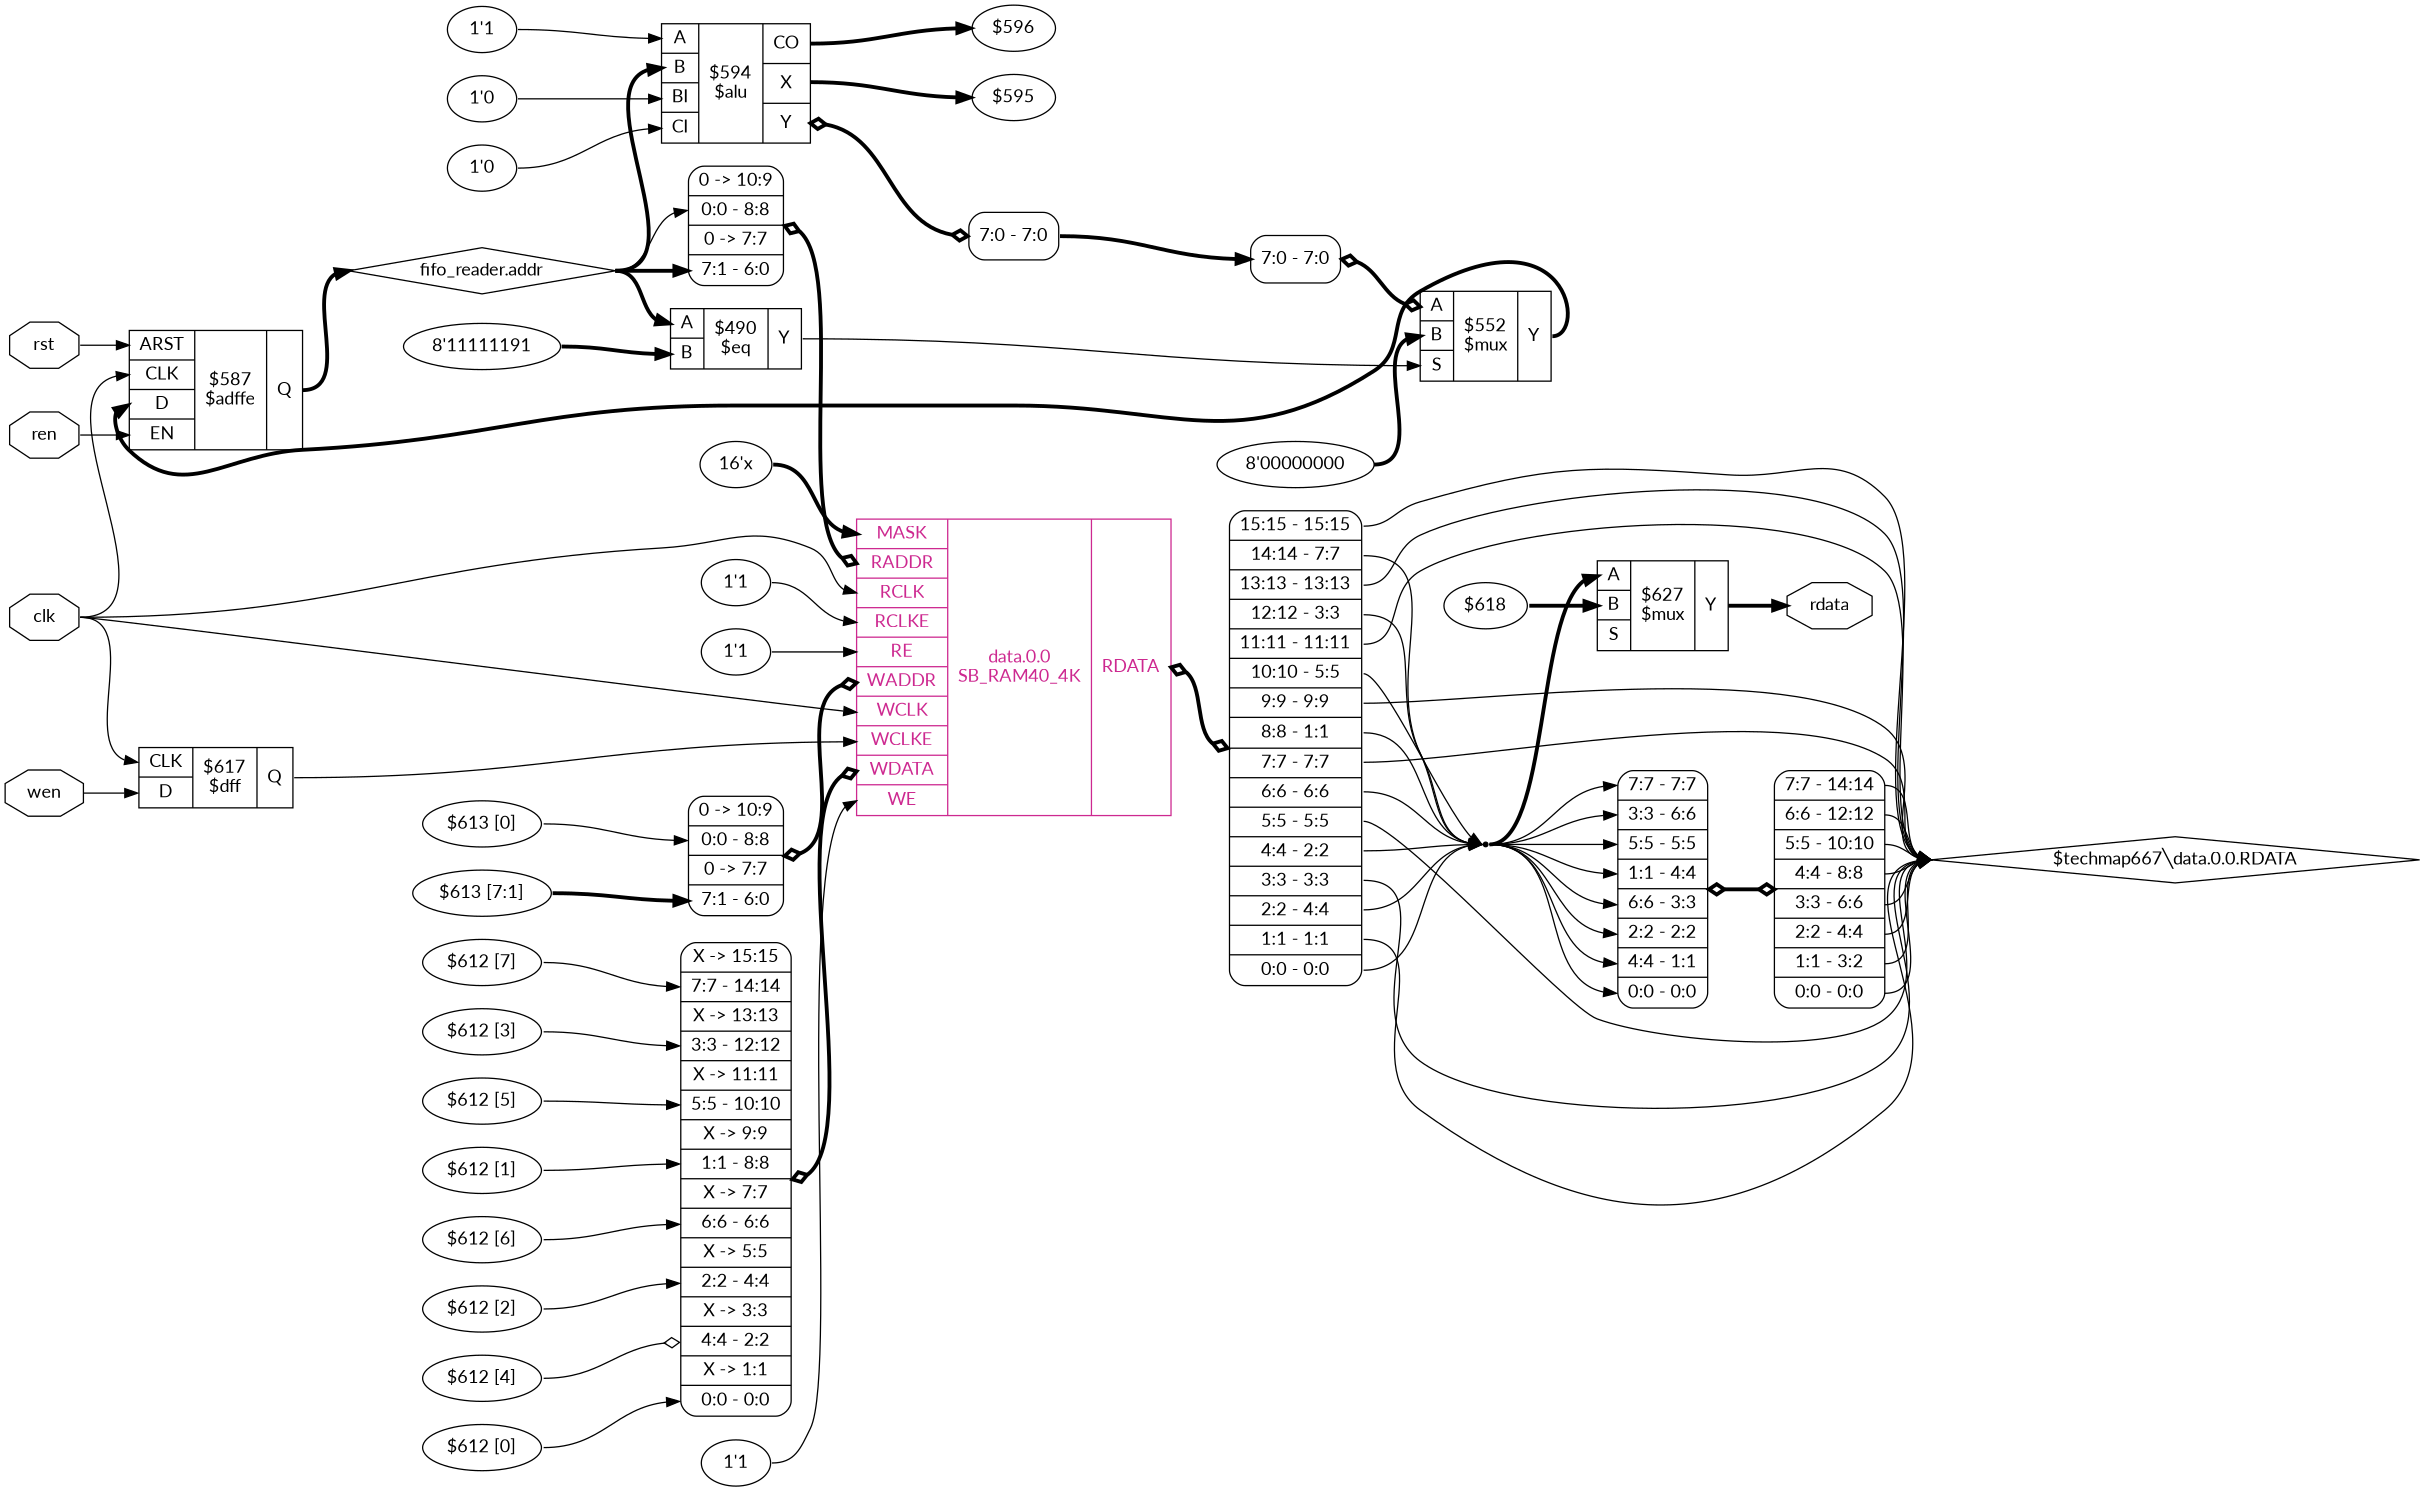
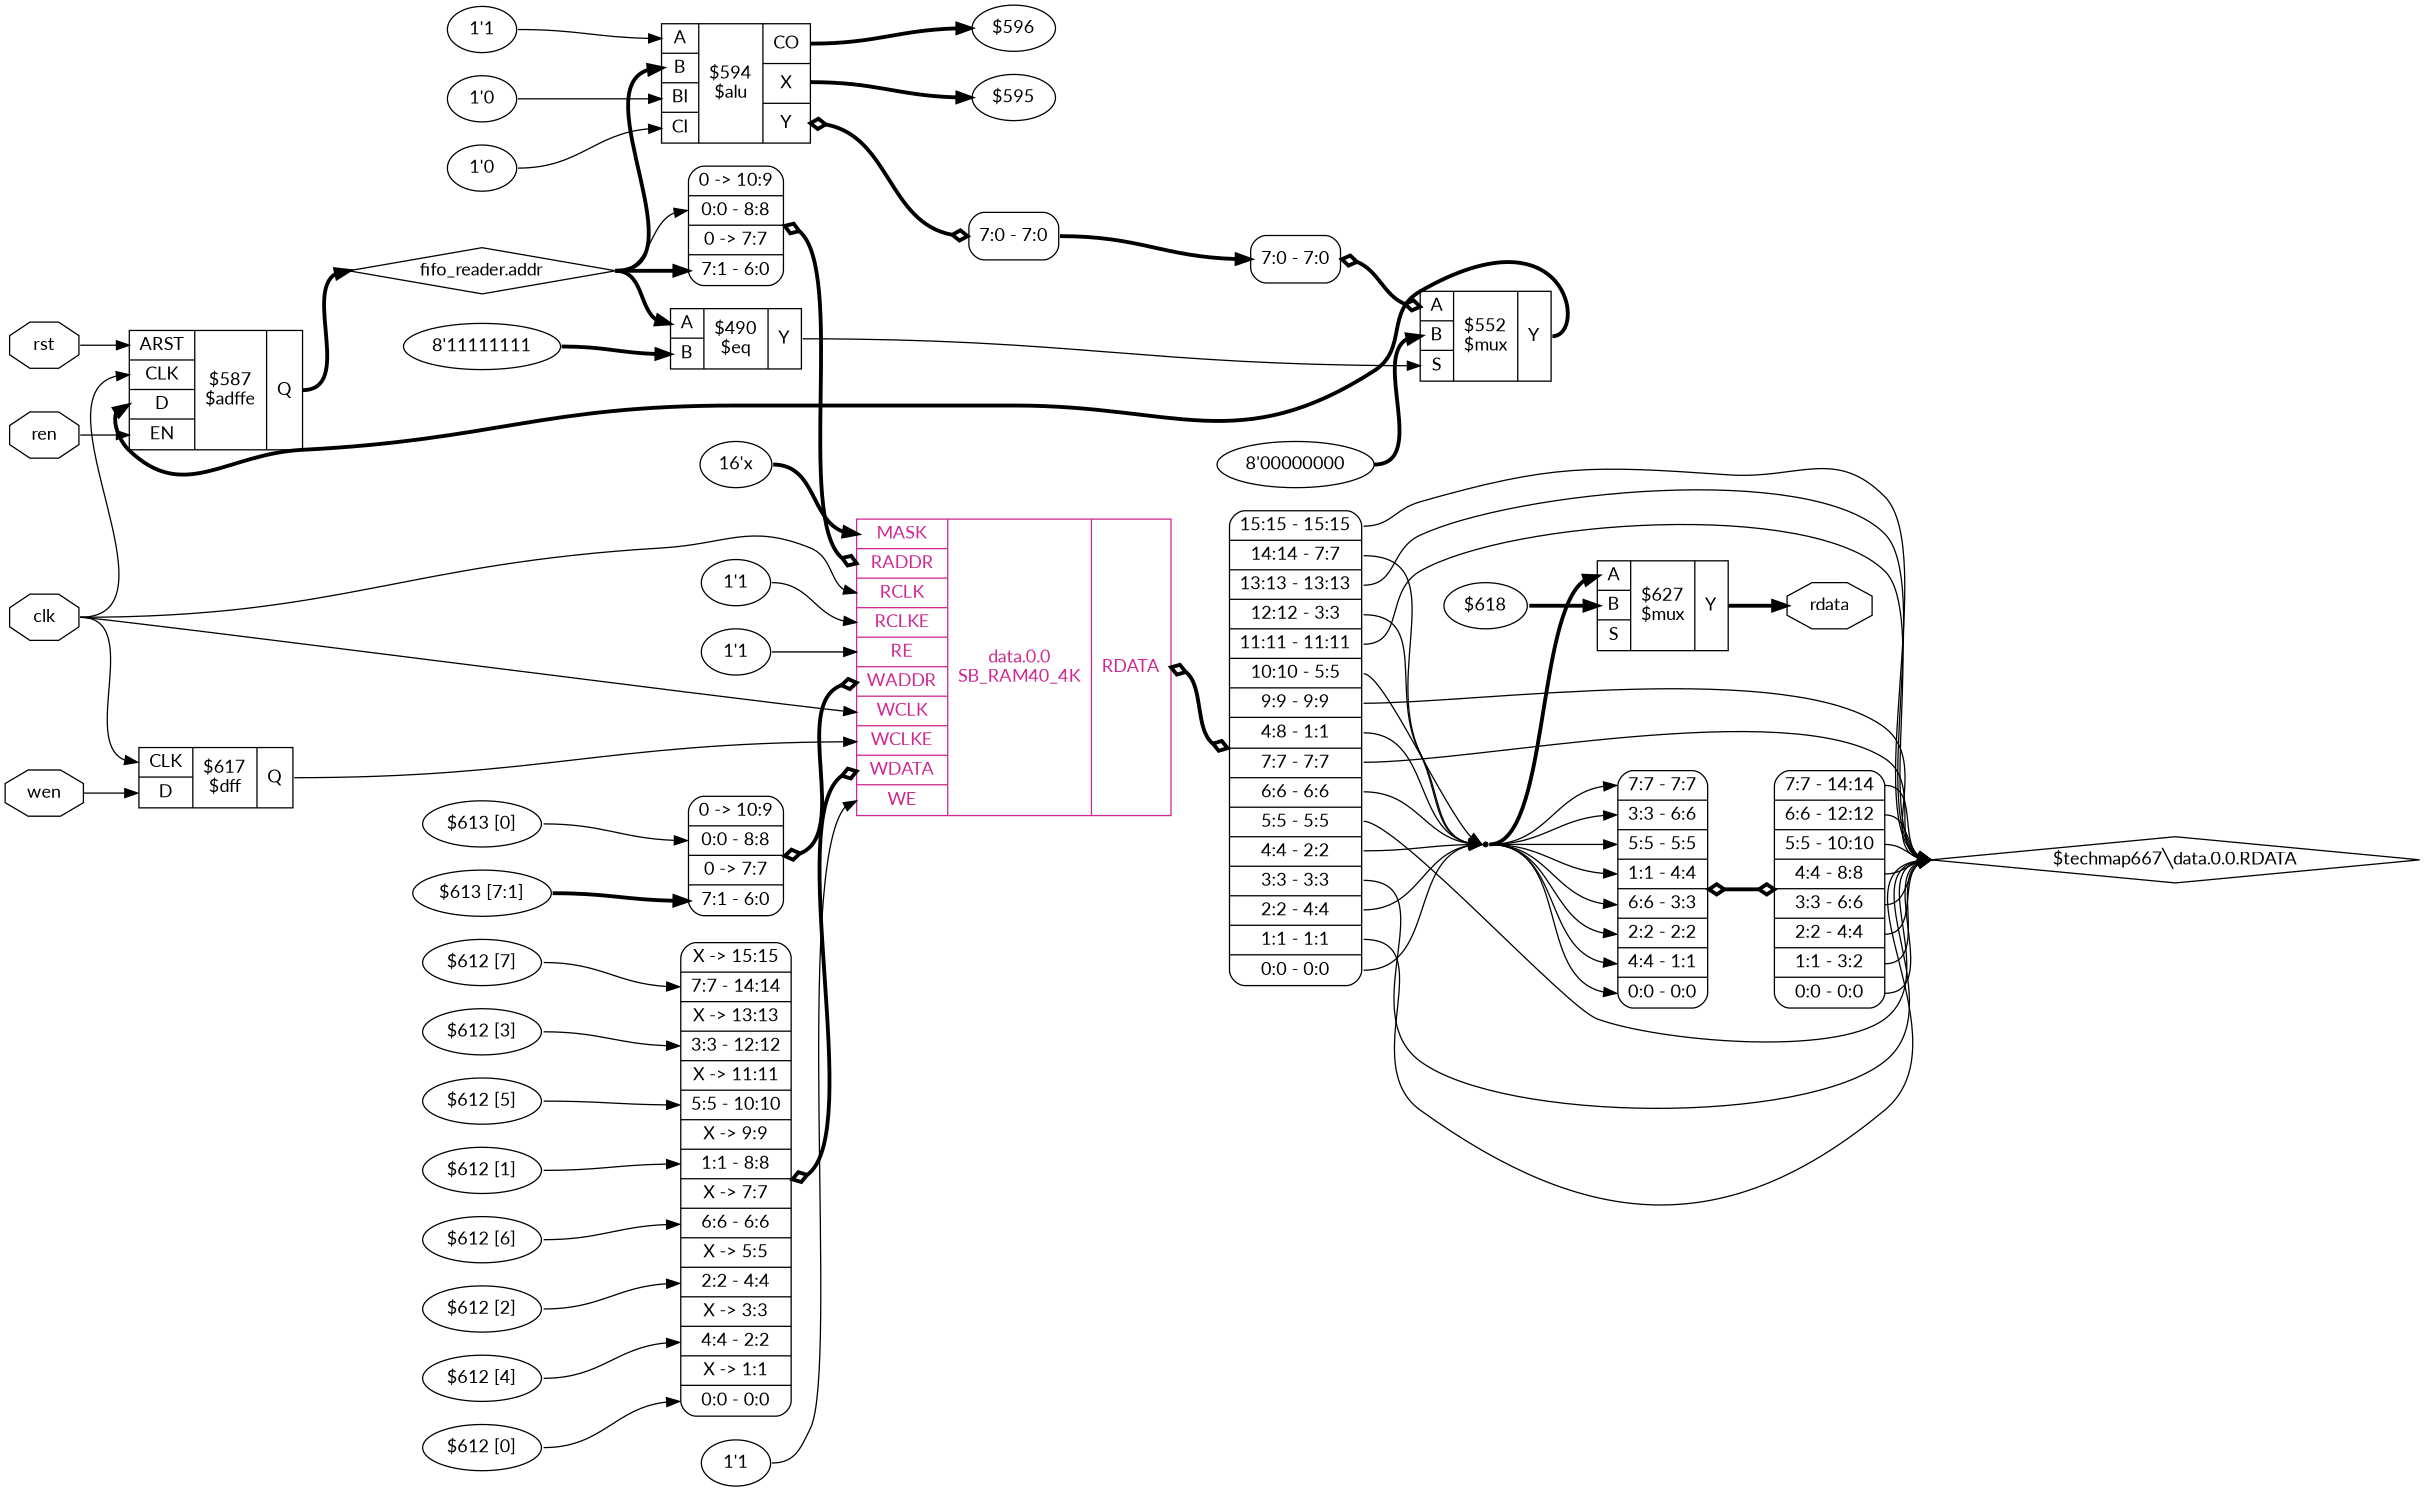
(482, 346) -> (482, 346)
(1296, 732) -> (1296, 732)
(606, 1363) -> (606, 1363)
